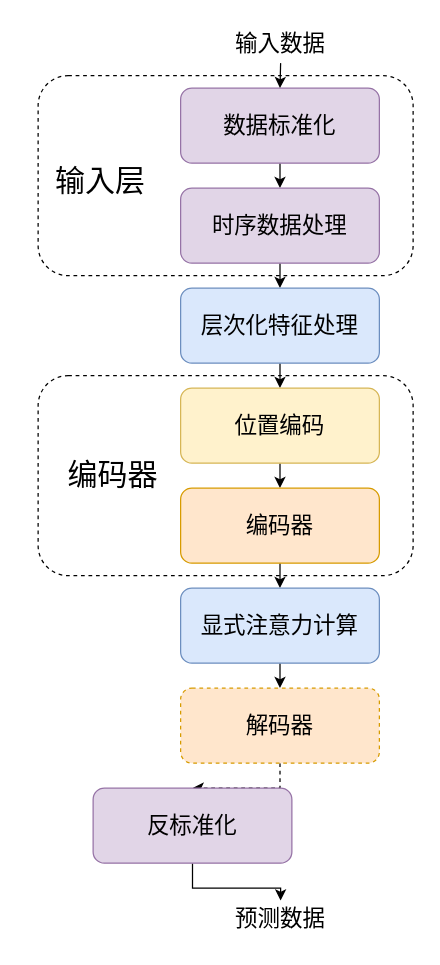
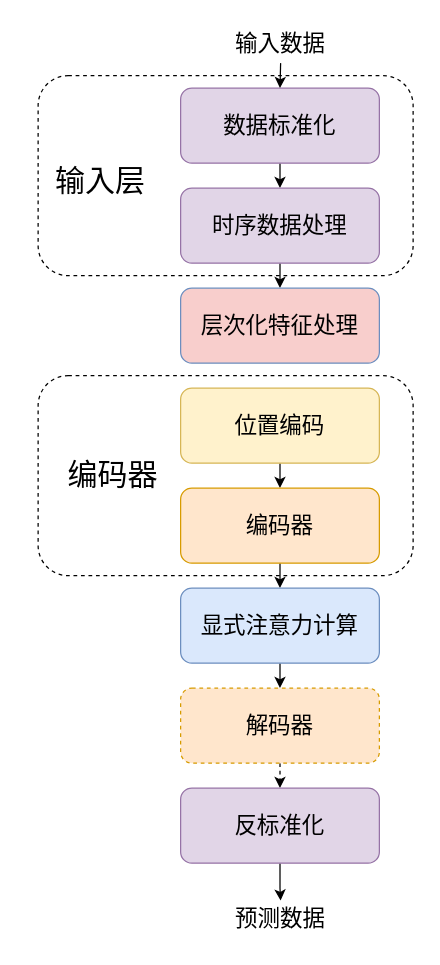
(280, 326) -> (280, 326)
(280, 371) -> none
(193, 826) -> (280, 826)
